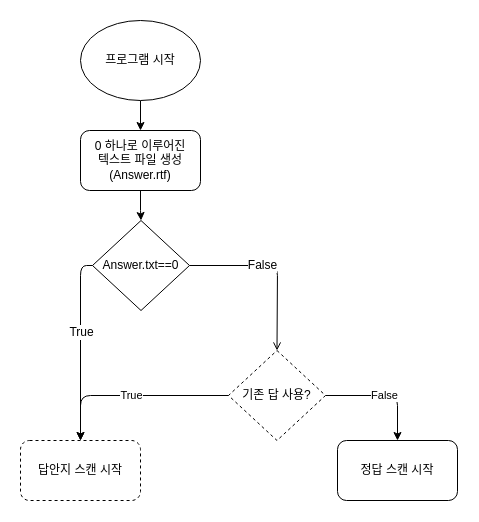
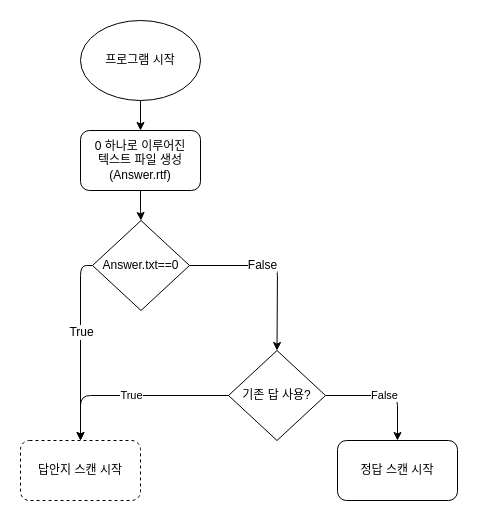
(277, 343) -> (277, 342)
(277, 396) -> (277, 396)
